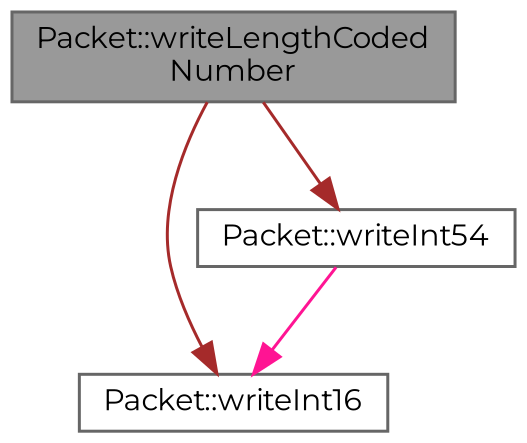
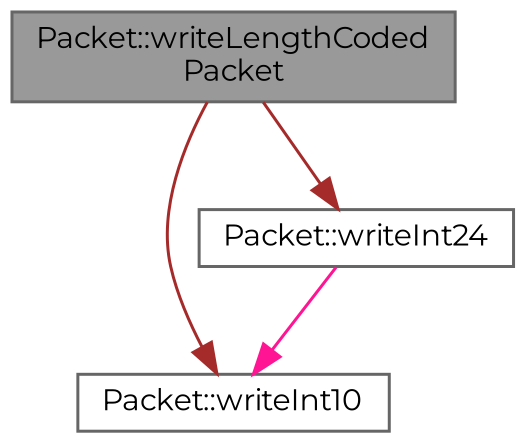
(234, 57) -> (234, 57)
(356, 238) -> (356, 238)
(234, 403) -> (234, 403)
